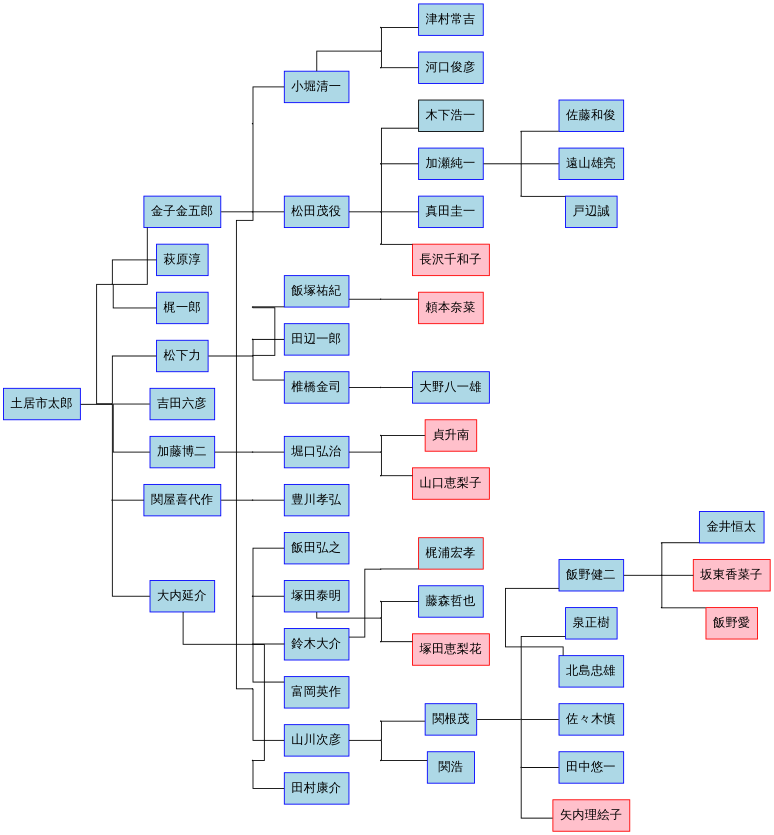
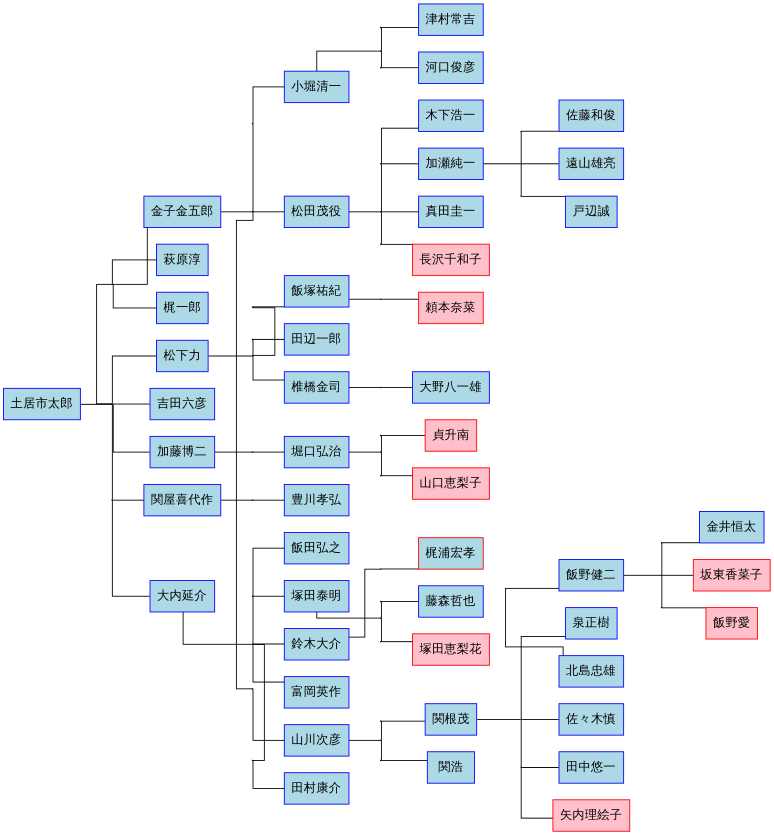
(451, 116) -> (451, 116)
